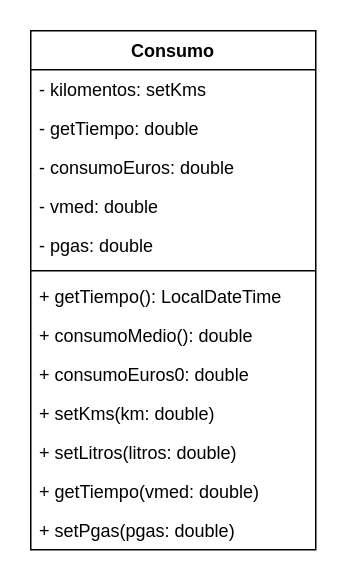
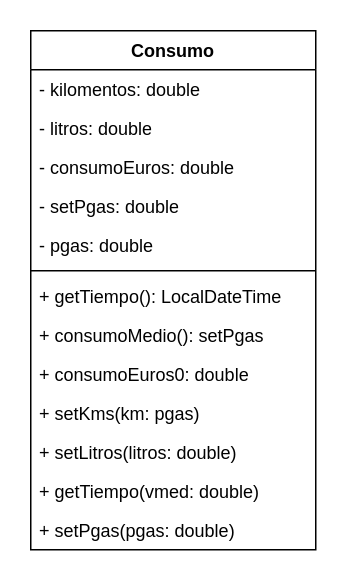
(129, 91) -> (127, 91)
(124, 130) -> (106, 130)
(101, 208) -> (116, 208)
(149, 337) -> (156, 337)
(131, 415) -> (123, 415)
